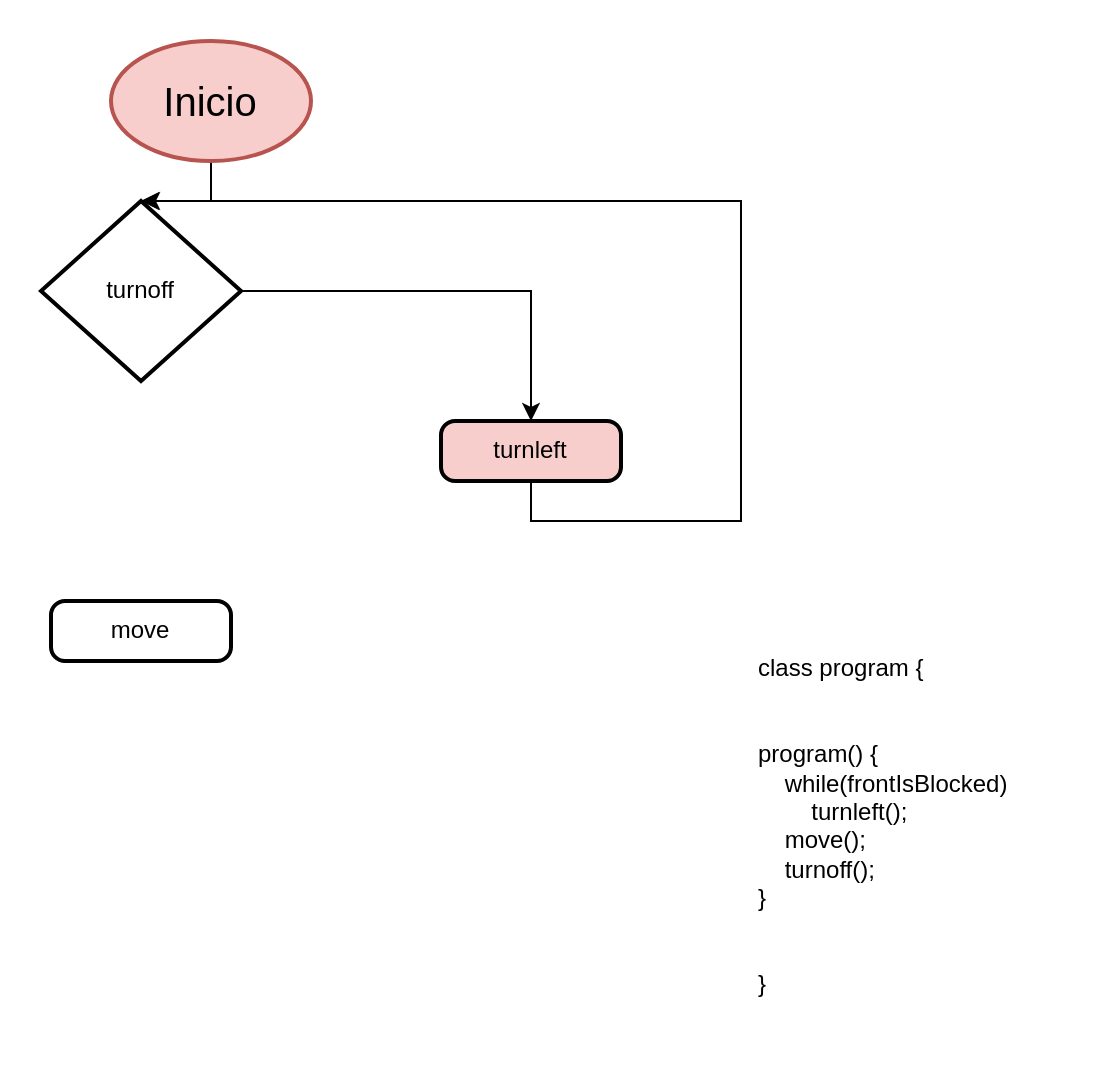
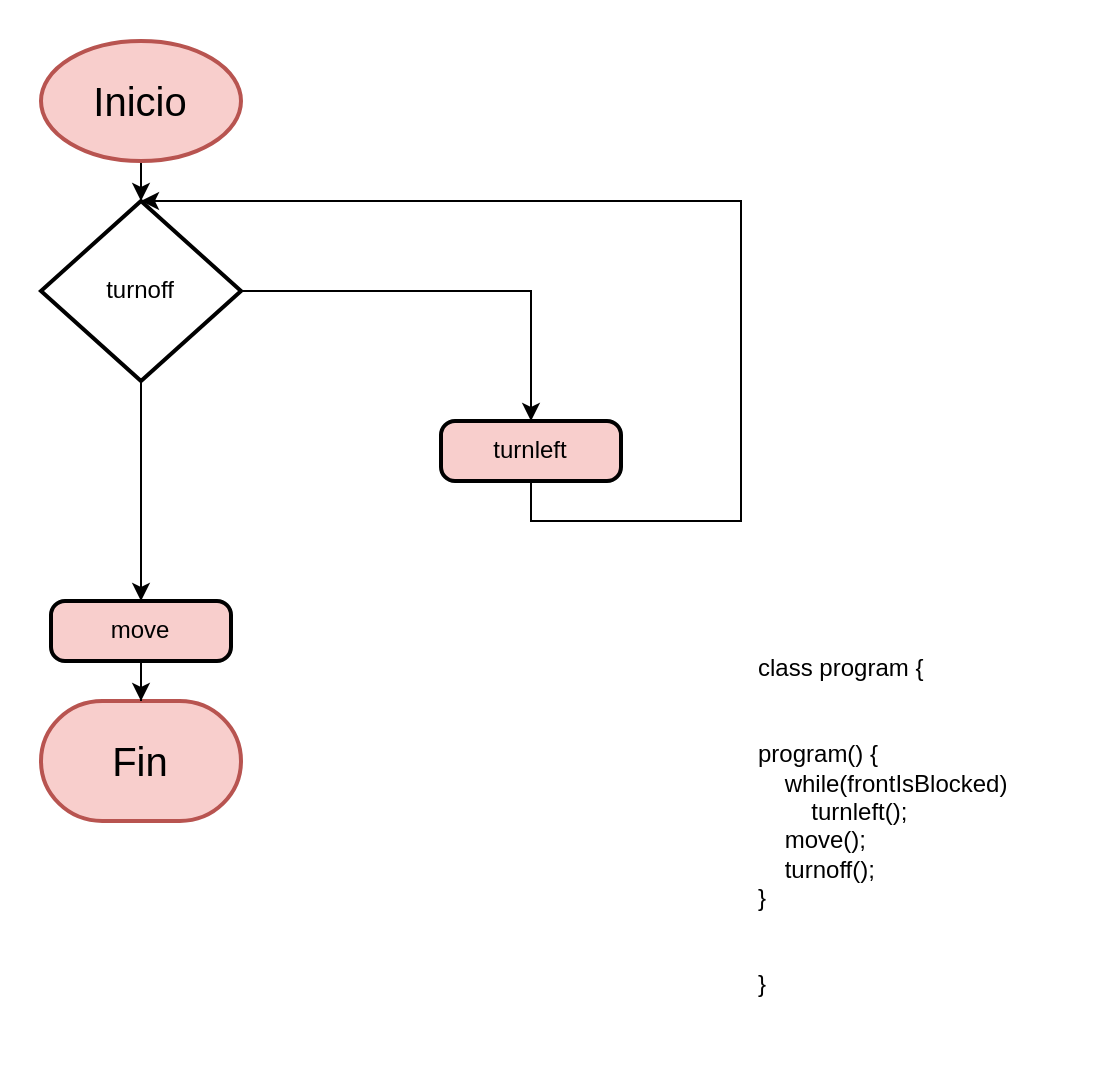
(211, 101) -> (141, 101)
none -> (141, 484)
(141, 631) -> (141, 631)
none -> (141, 688)
none -> (141, 761)
